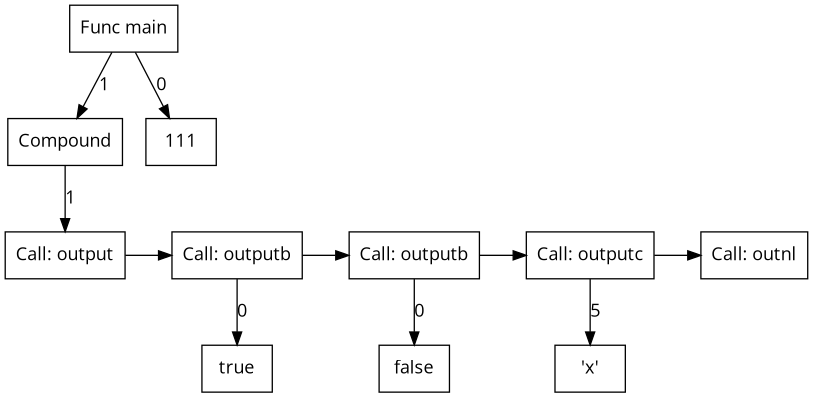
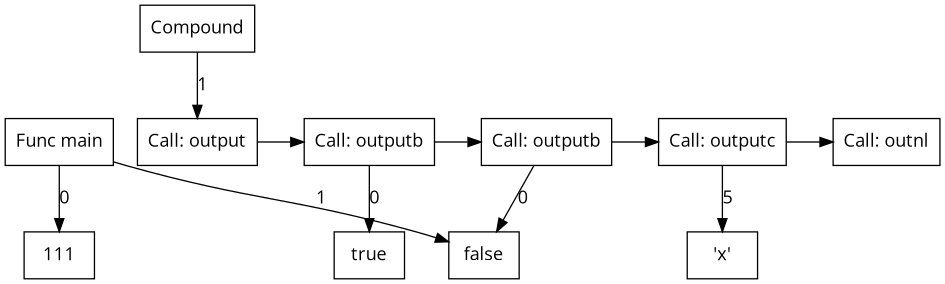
(98, 80) -> (275, 200)
